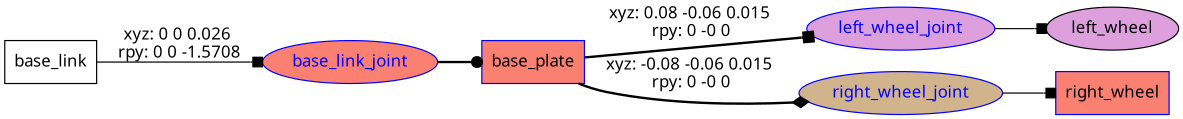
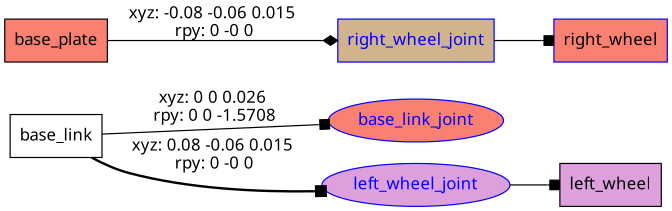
(1112, 29) -> (611, 185)
(693, 48) -> (201, 186)
(455, 62) -> none
(533, 62) -> (56, 41)
(901, 93) -> (416, 41)
(685, 102) -> (215, 41)
